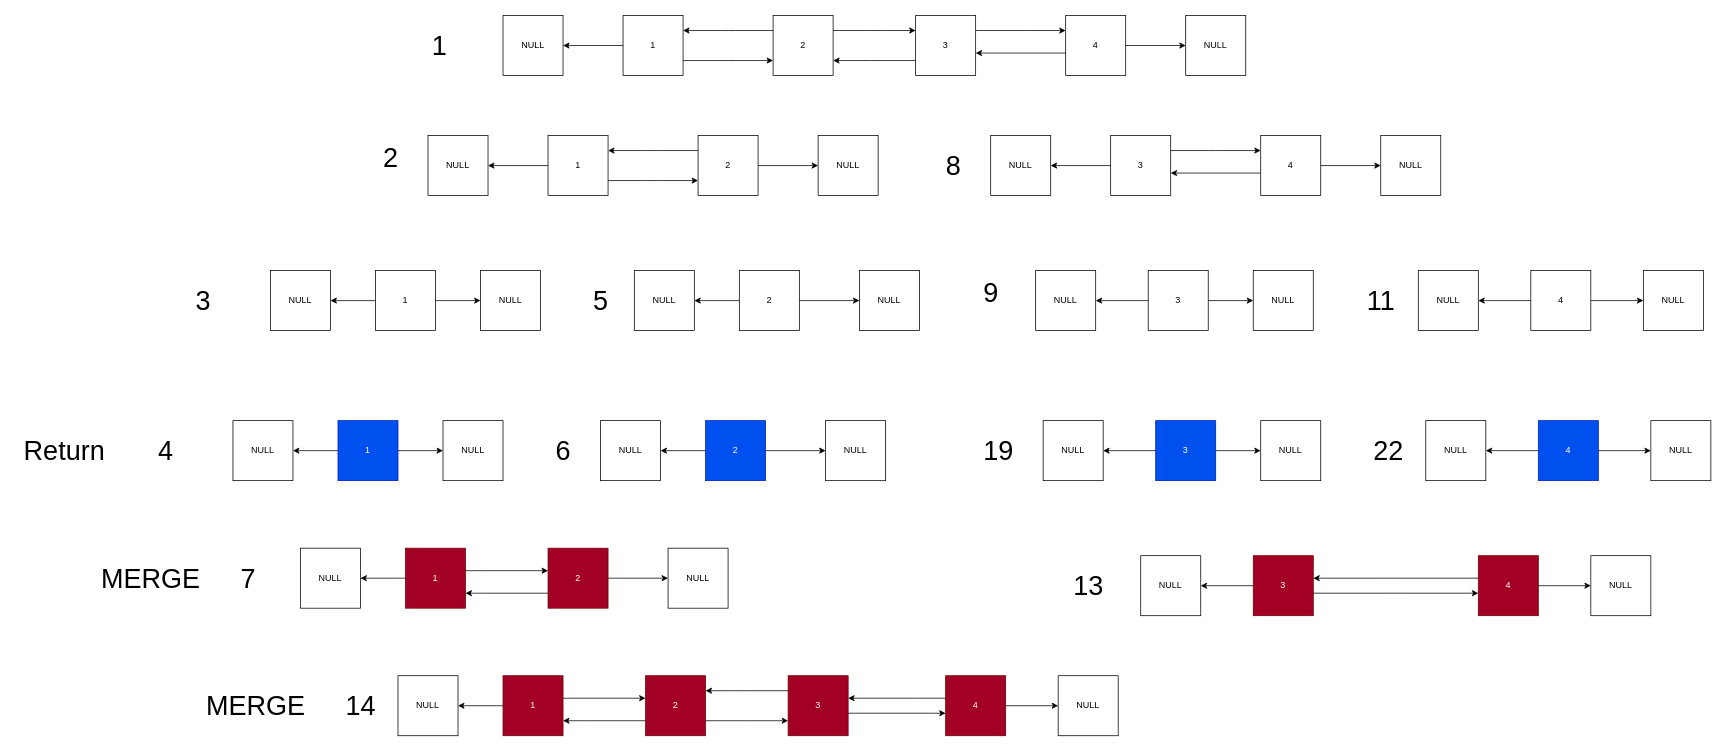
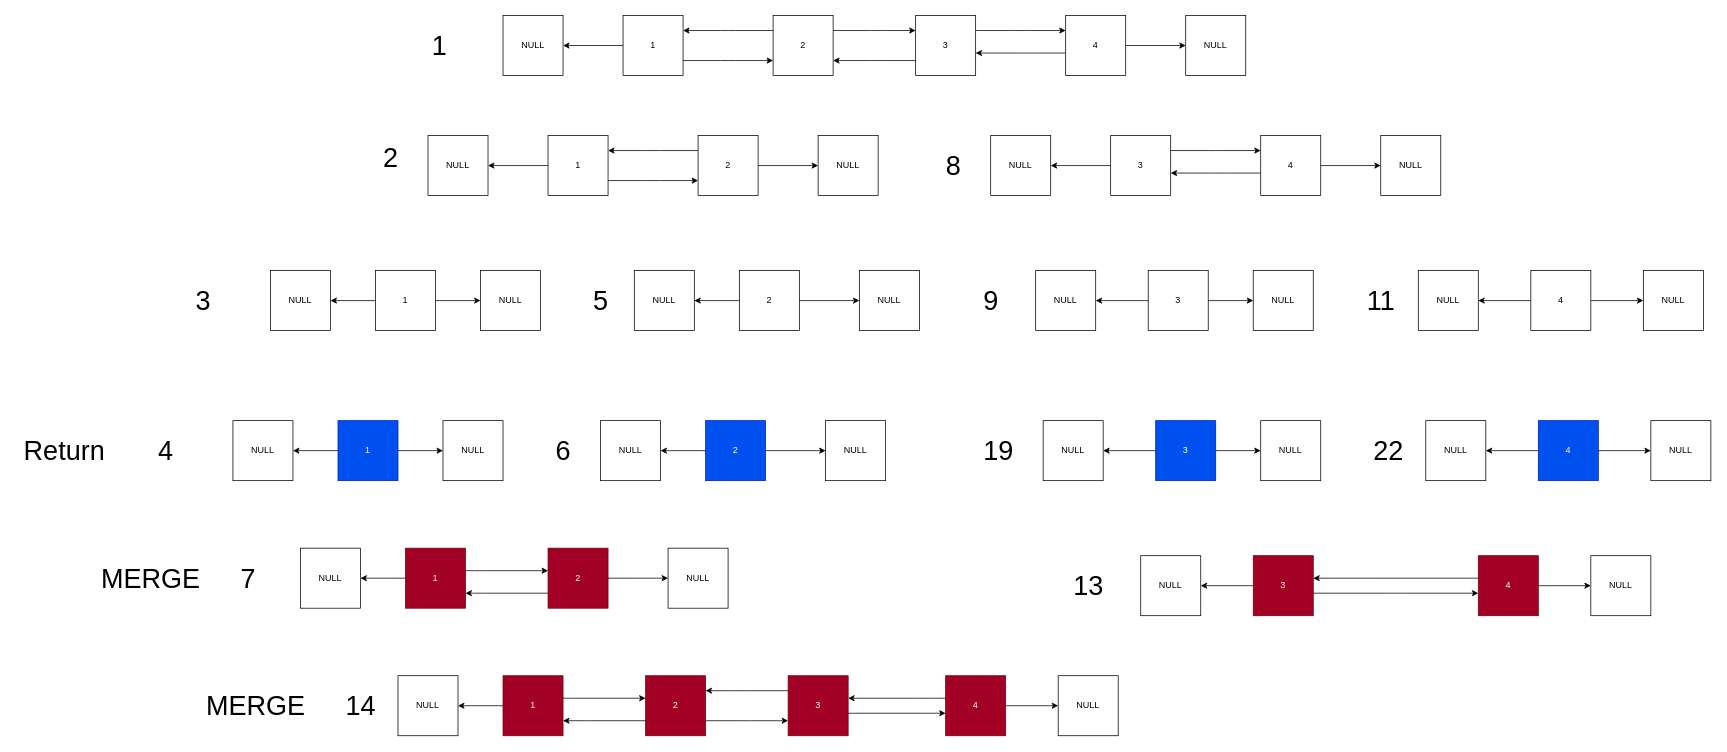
(990, 293) -> (990, 300)
